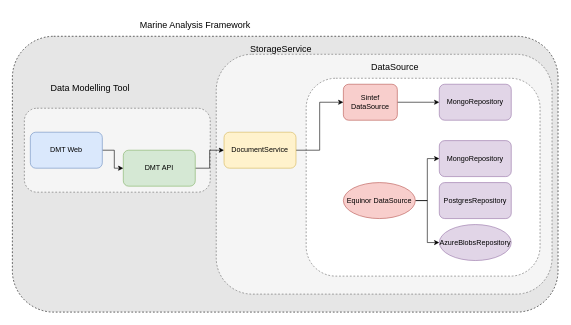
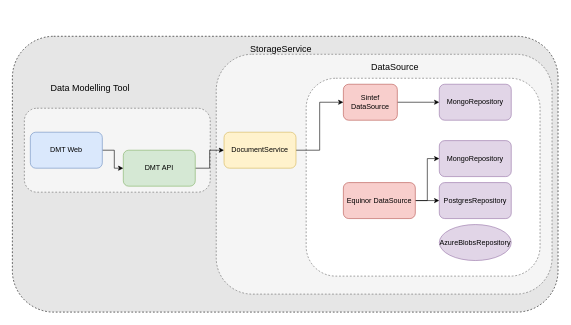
(195, 24) -> none
(380, 201) -> (380, 201)
(430, 243) -> (432, 201)
